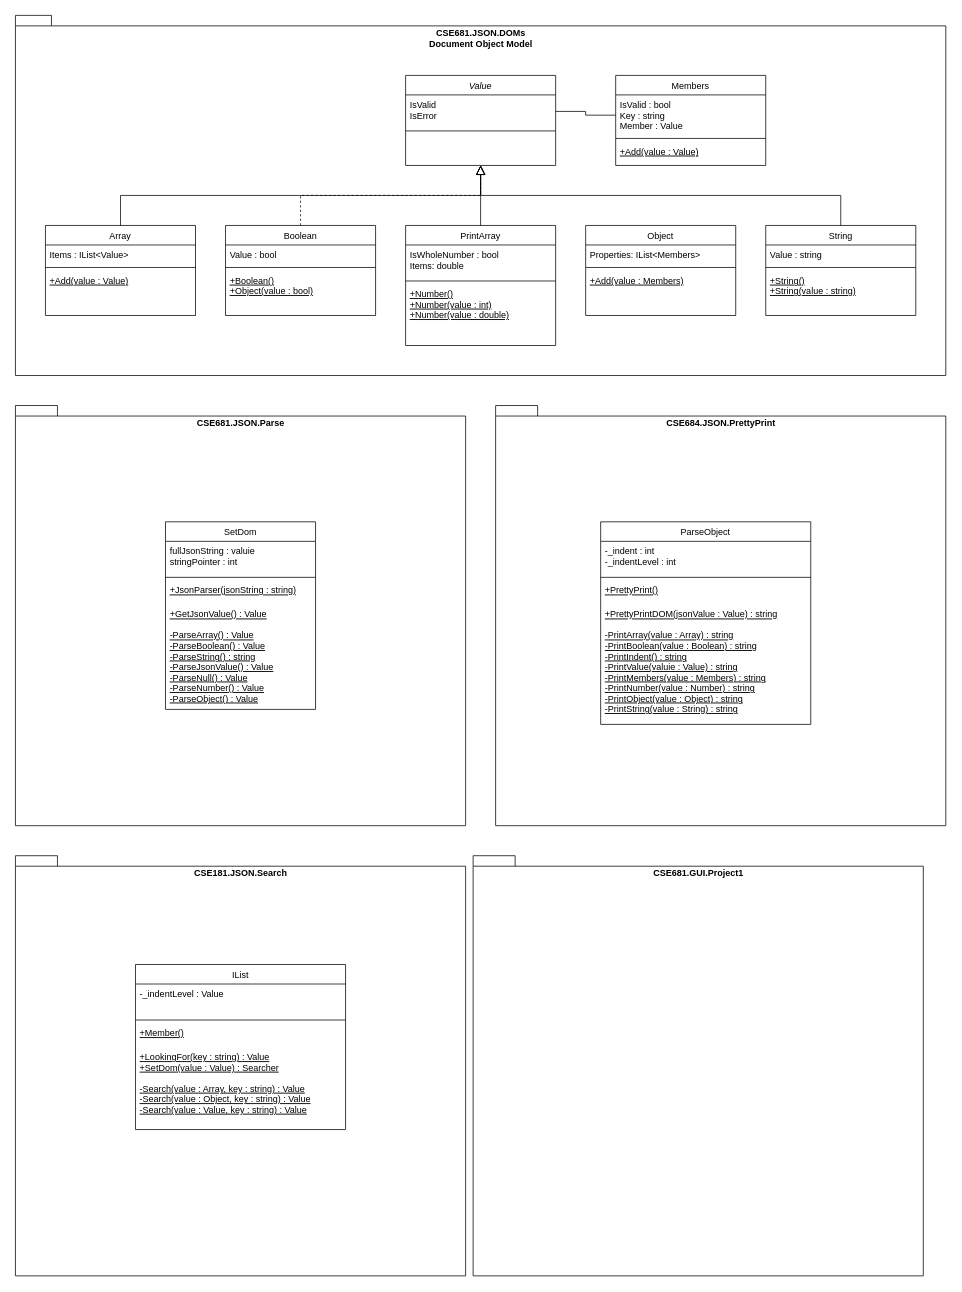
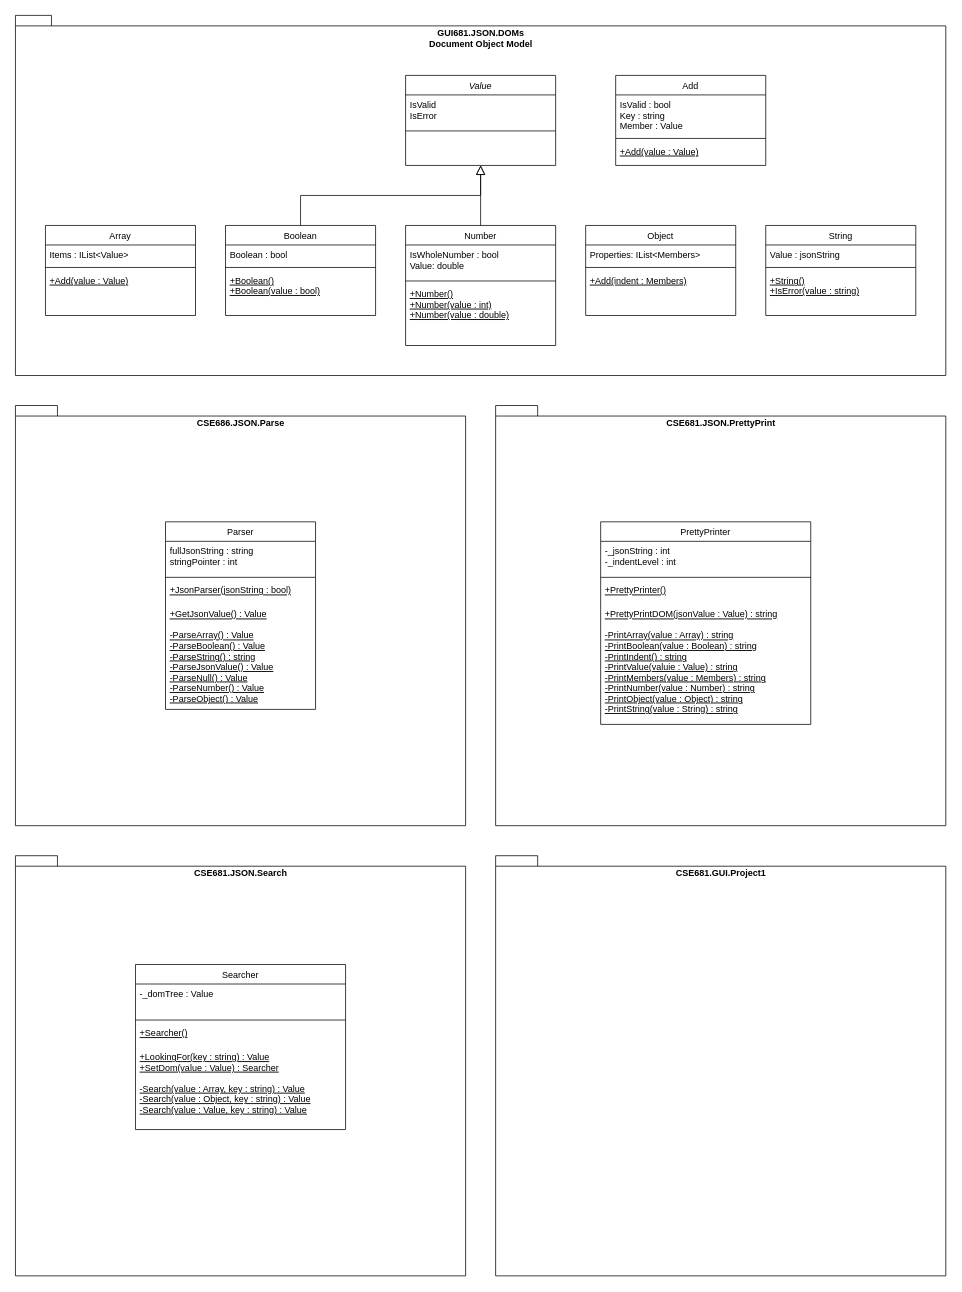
(481, 39) -> (481, 39)
(690, 86) -> (690, 86)
(585, 114) -> none
(194, 195) -> none
(676, 195) -> none
(300, 211) -> (300, 211)
(480, 236) -> (480, 236)
(254, 255) -> (259, 255)
(454, 255) -> (454, 255)
(799, 255) -> (809, 255)
(254, 281) -> (254, 281)
(638, 281) -> (640, 281)
(791, 281) -> (791, 281)
(241, 424) -> (241, 424)
(721, 424) -> (721, 424)
(240, 532) -> (240, 532)
(705, 532) -> (705, 532)
(218, 551) -> (219, 551)
(634, 551) -> (644, 551)
(244, 590) -> (239, 590)
(639, 590) -> (644, 590)
(241, 874) -> (241, 874)
(240, 974) -> (240, 974)
(185, 994) -> (178, 994)
(162, 1033) -> (167, 1033)
(698, 1065) -> (720, 1065)
